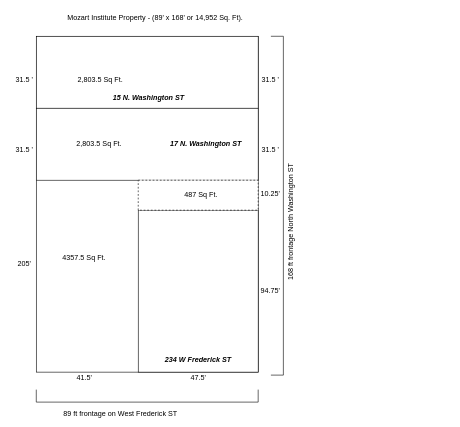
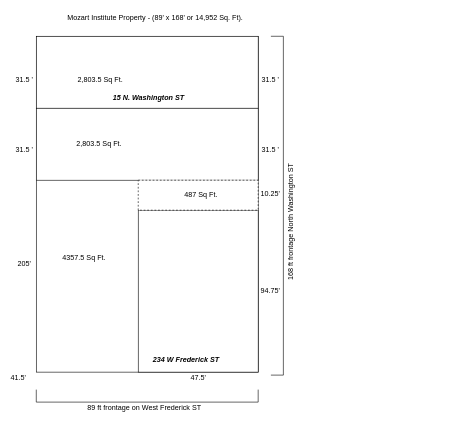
(206, 144) -> none
(198, 360) -> (186, 360)
(84, 378) -> (18, 378)
(120, 414) -> (144, 408)
